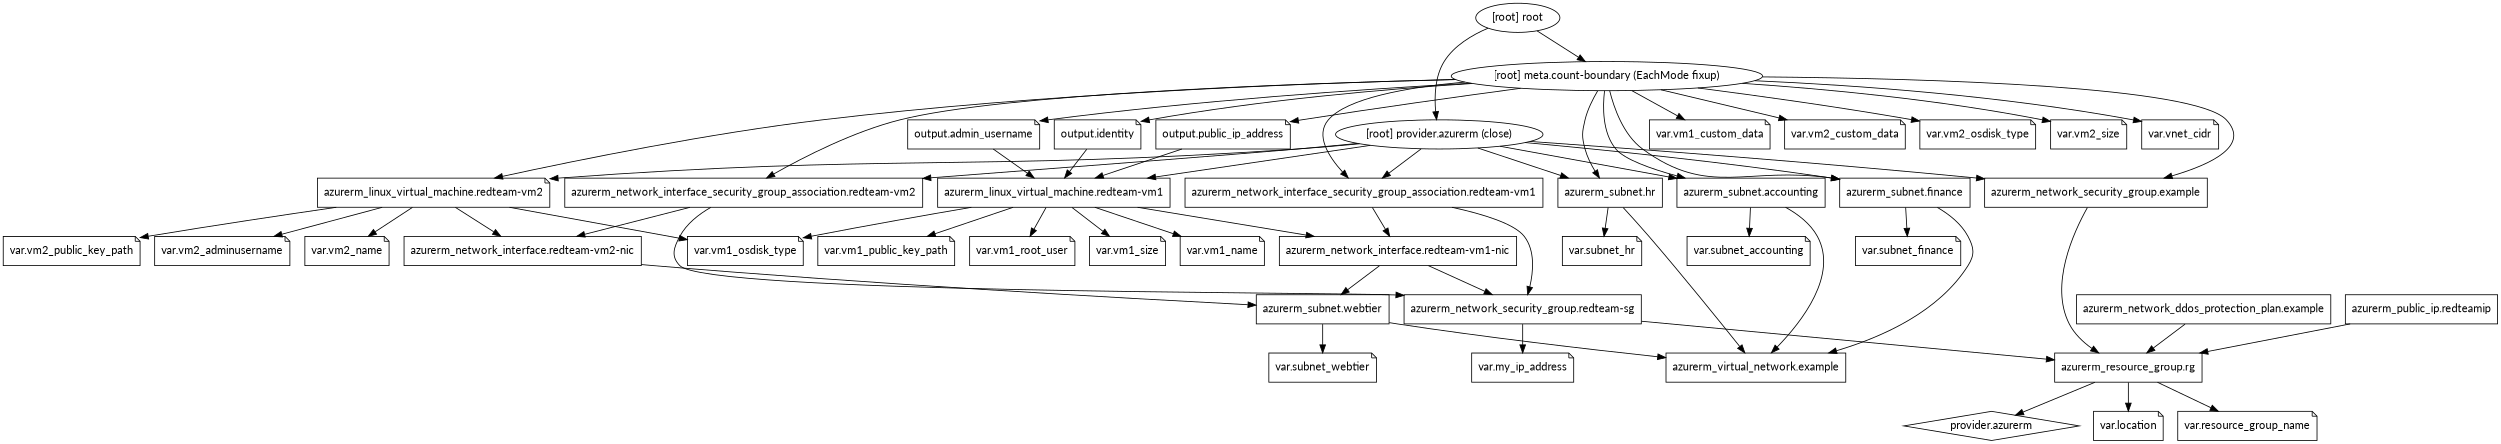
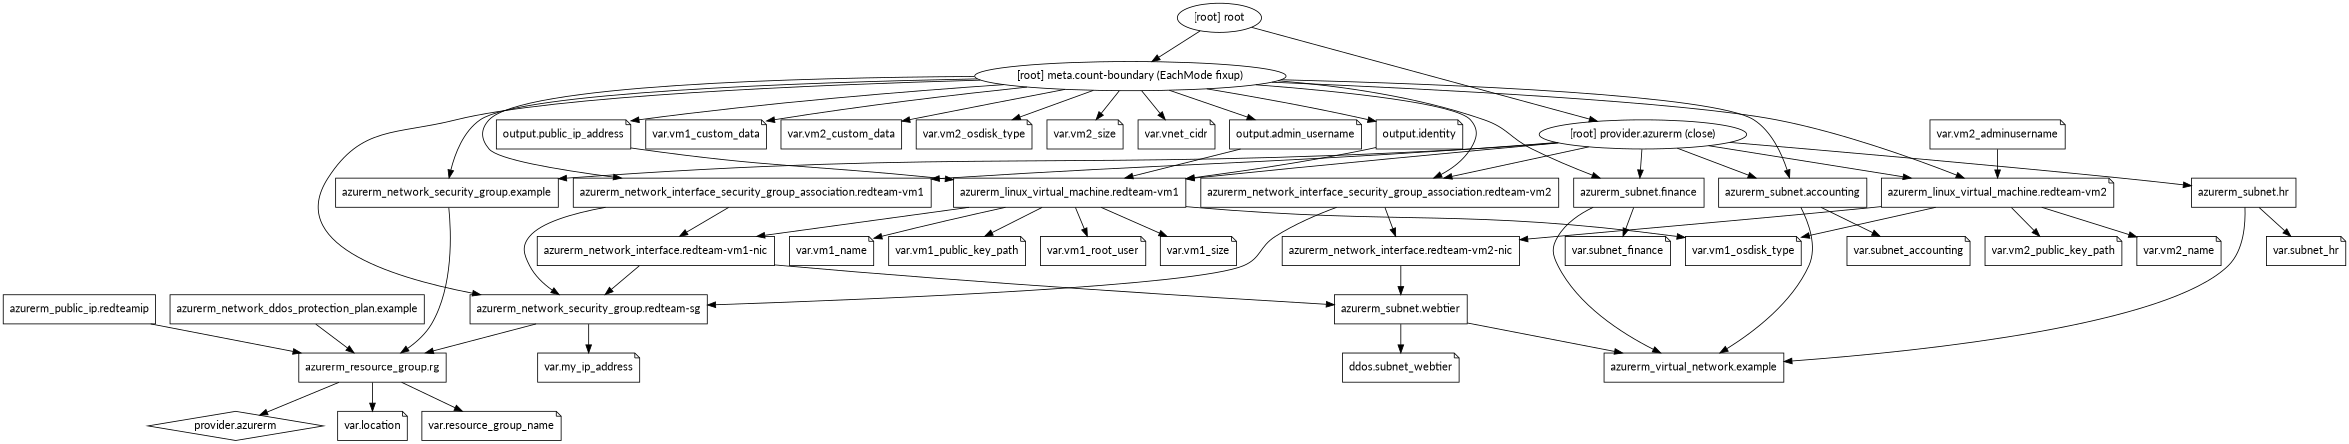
(1583, 131) -> (470, 117)
(1845, 134) -> (841, 134)
(332, 221) -> (1998, 160)
(1323, 368) -> (1401, 368)
